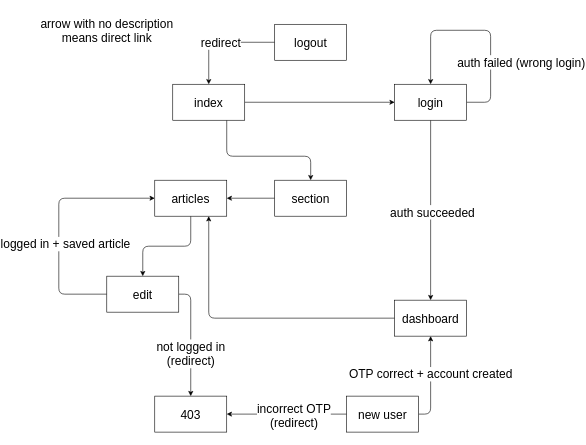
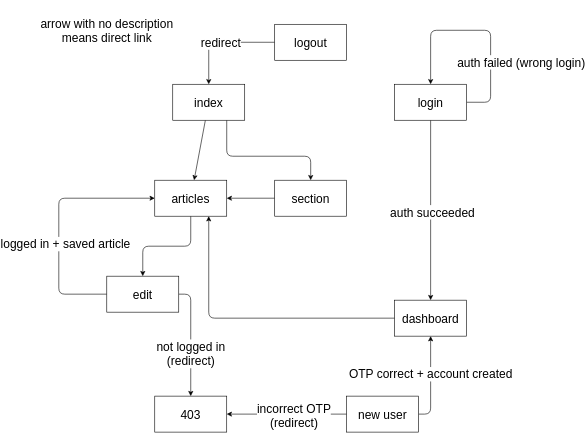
(389, 102) -> (200, 149)
